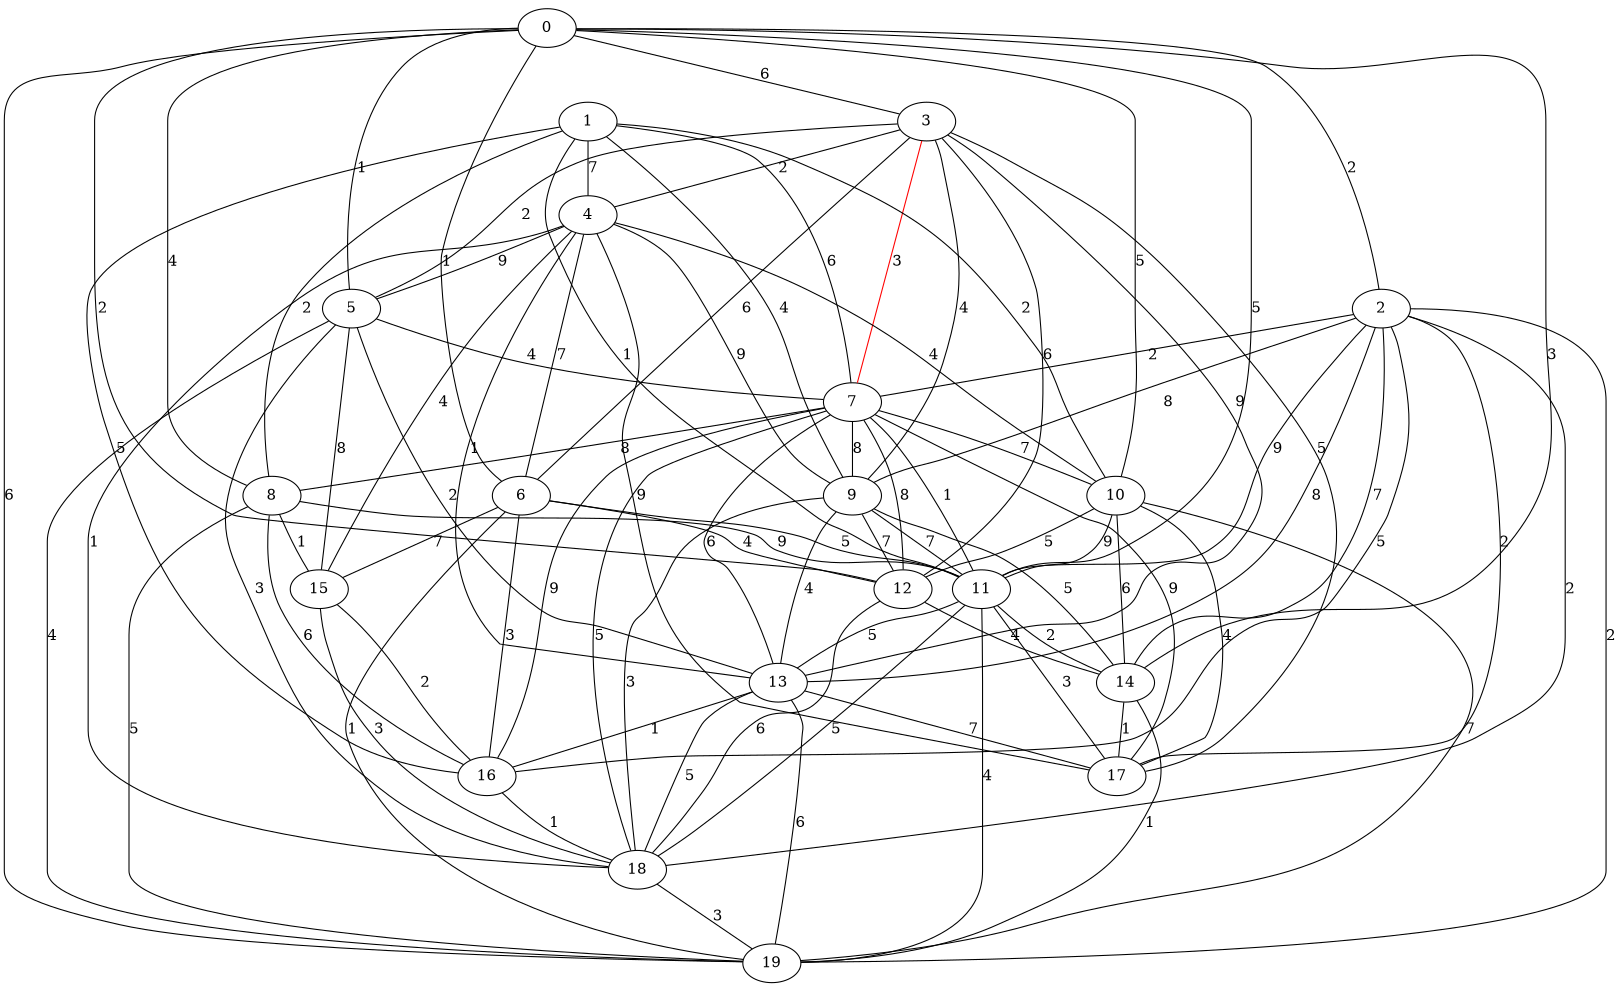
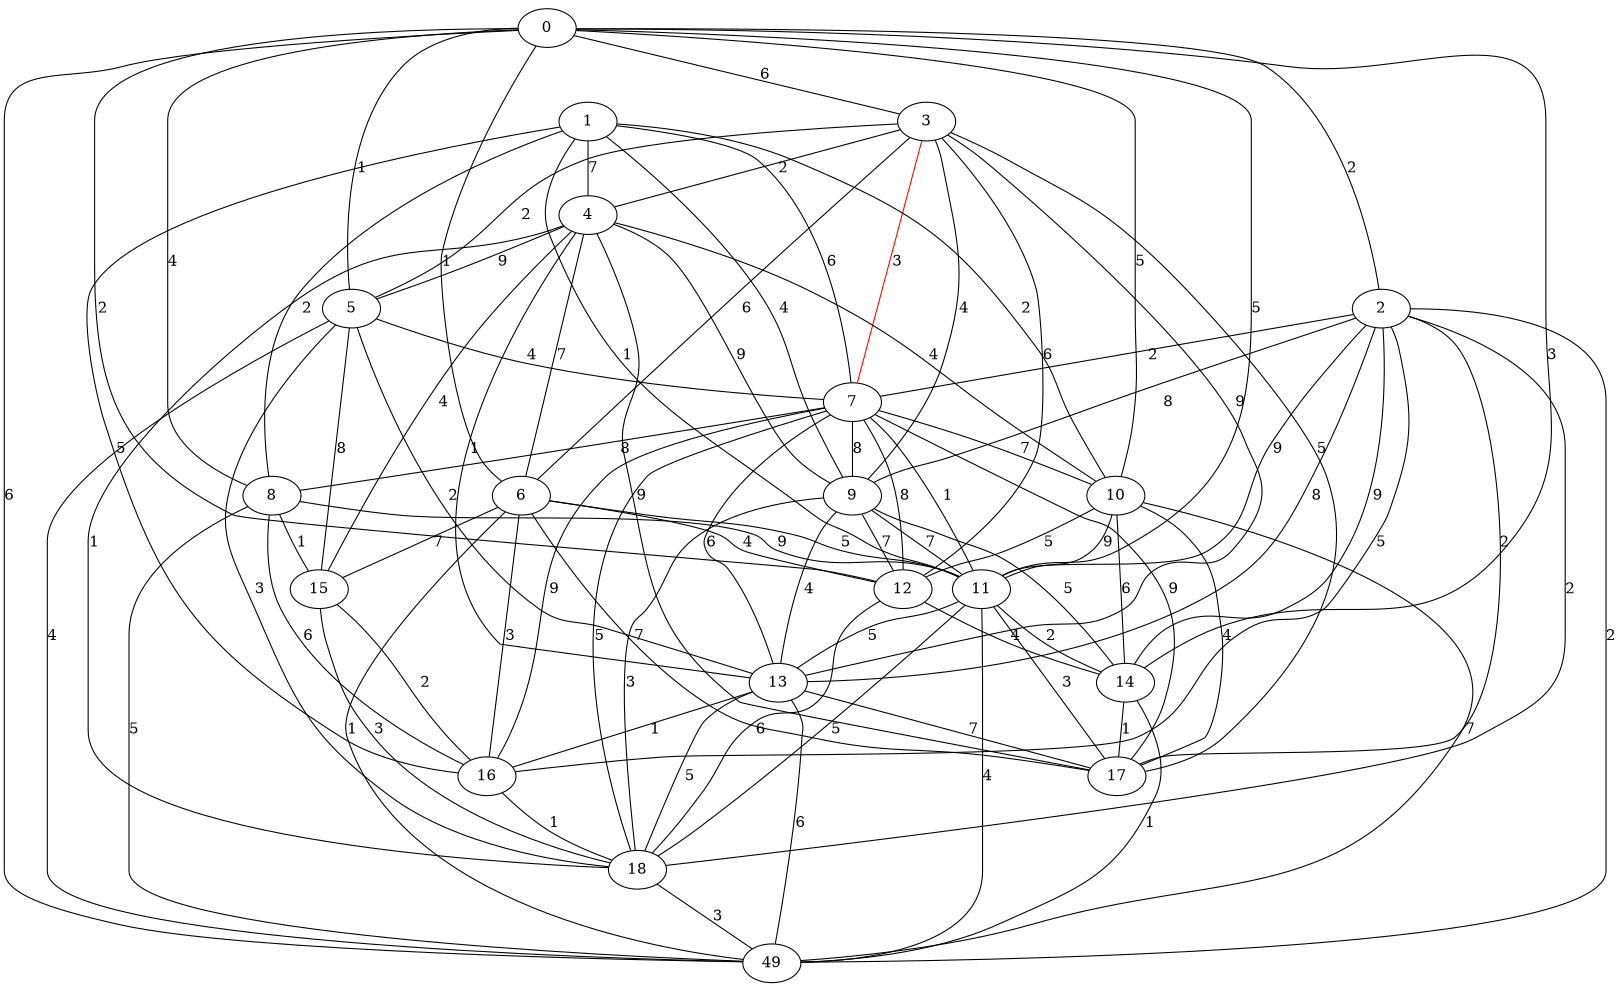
(1378, 496) -> (1378, 496)
none -> (767, 729)
(772, 963) -> (772, 963)
